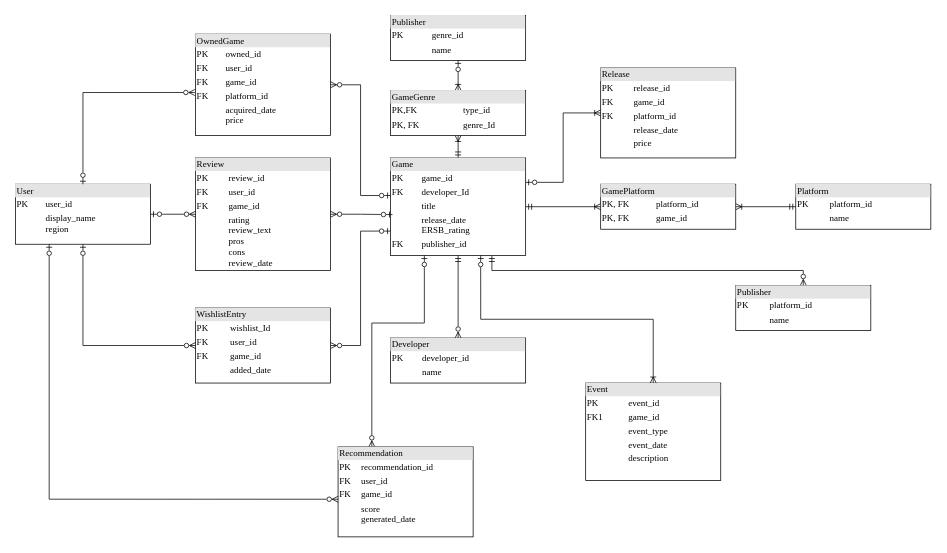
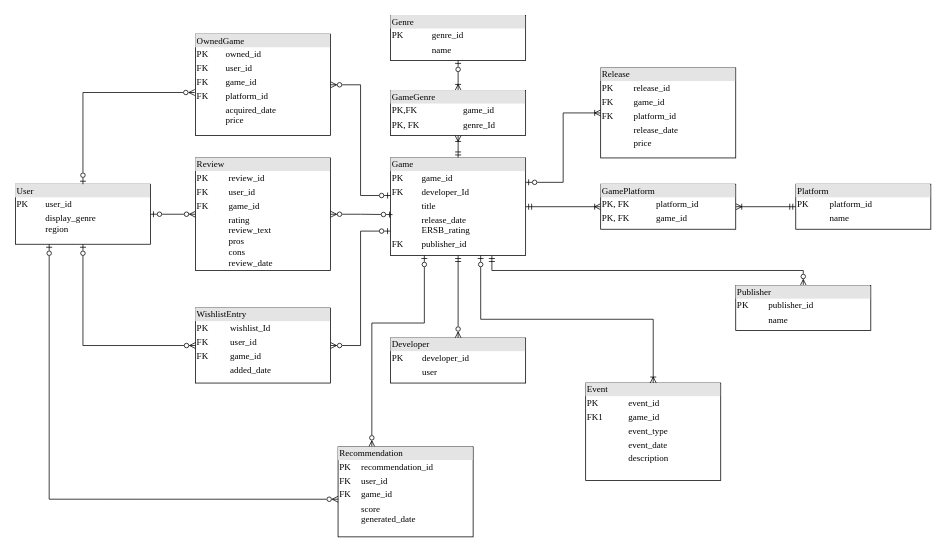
(414, 32) -> (414, 32)
(418, 112) -> (418, 112)
(43, 206) -> (46, 206)
(766, 302) -> (767, 302)
(423, 354) -> (423, 354)
